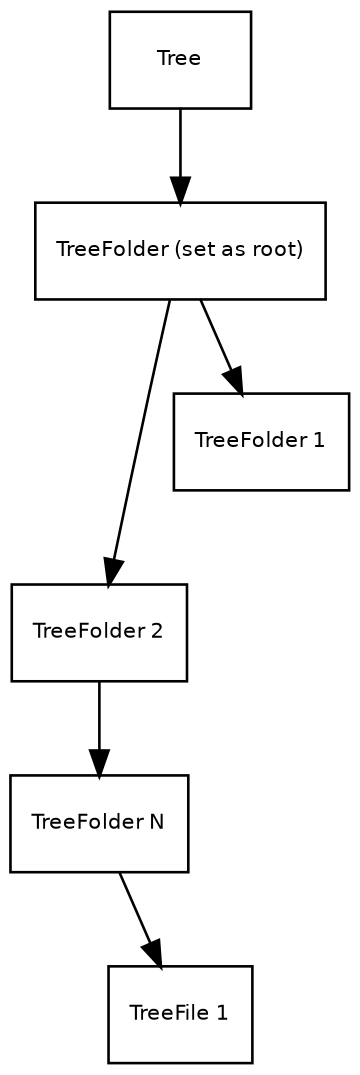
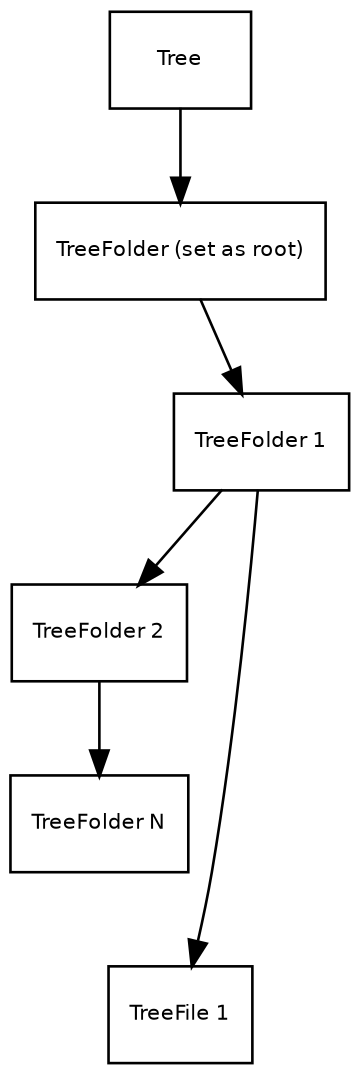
(141, 429) -> (189, 528)
(135, 907) -> (234, 716)
